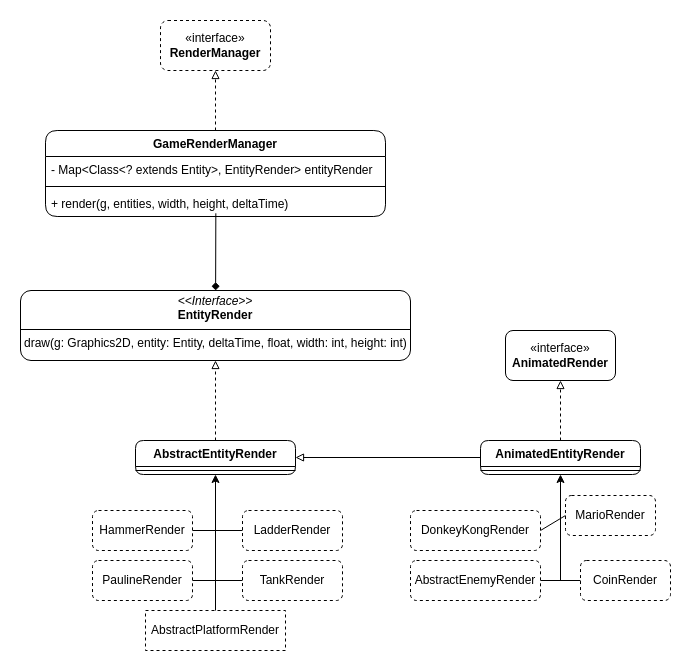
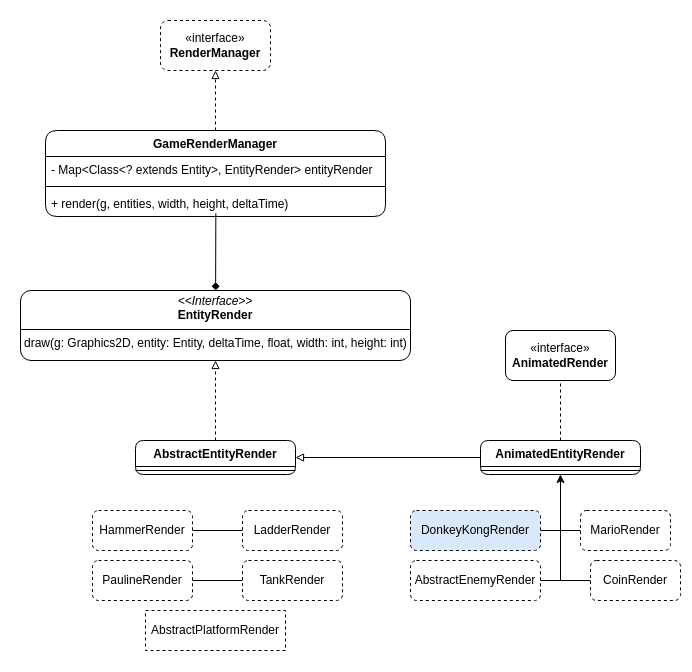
(561, 390) -> (561, 386)
(611, 516) -> (626, 531)
(476, 531) -> (476, 531)
(216, 546) -> none
(626, 581) -> (636, 581)
